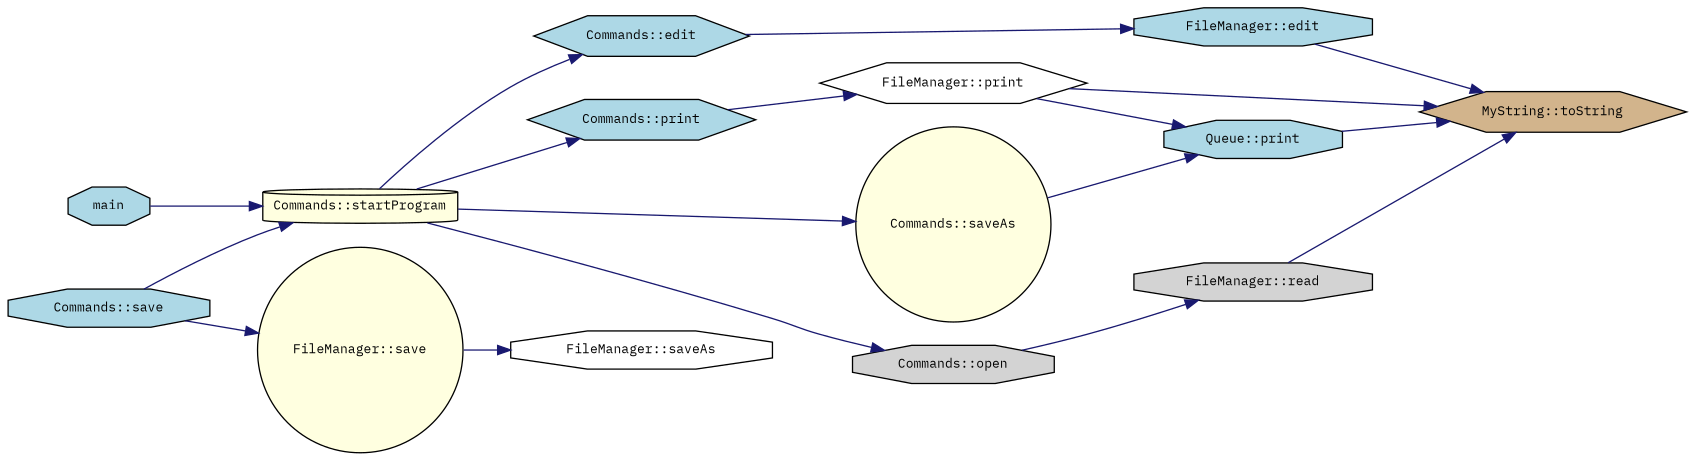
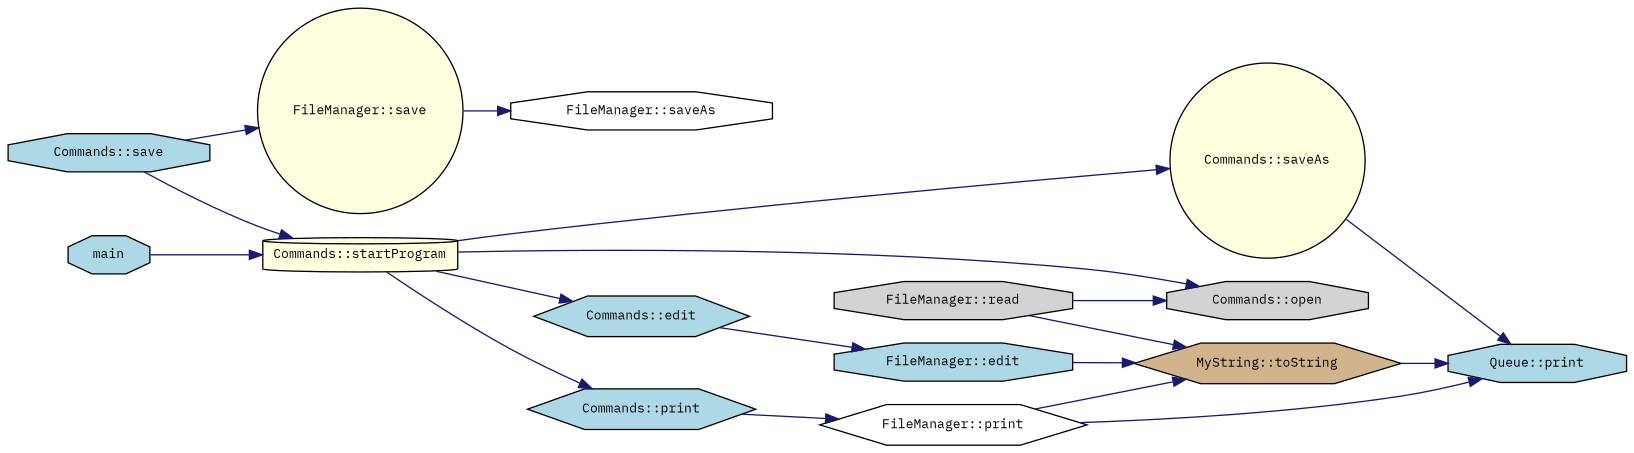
(1389, 127) -> (1418, 363)
(1104, 329) -> (1113, 301)
